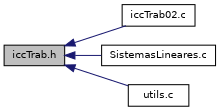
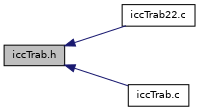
(159, 15) -> (159, 15)
(159, 55) -> none
(159, 95) -> (159, 95)
